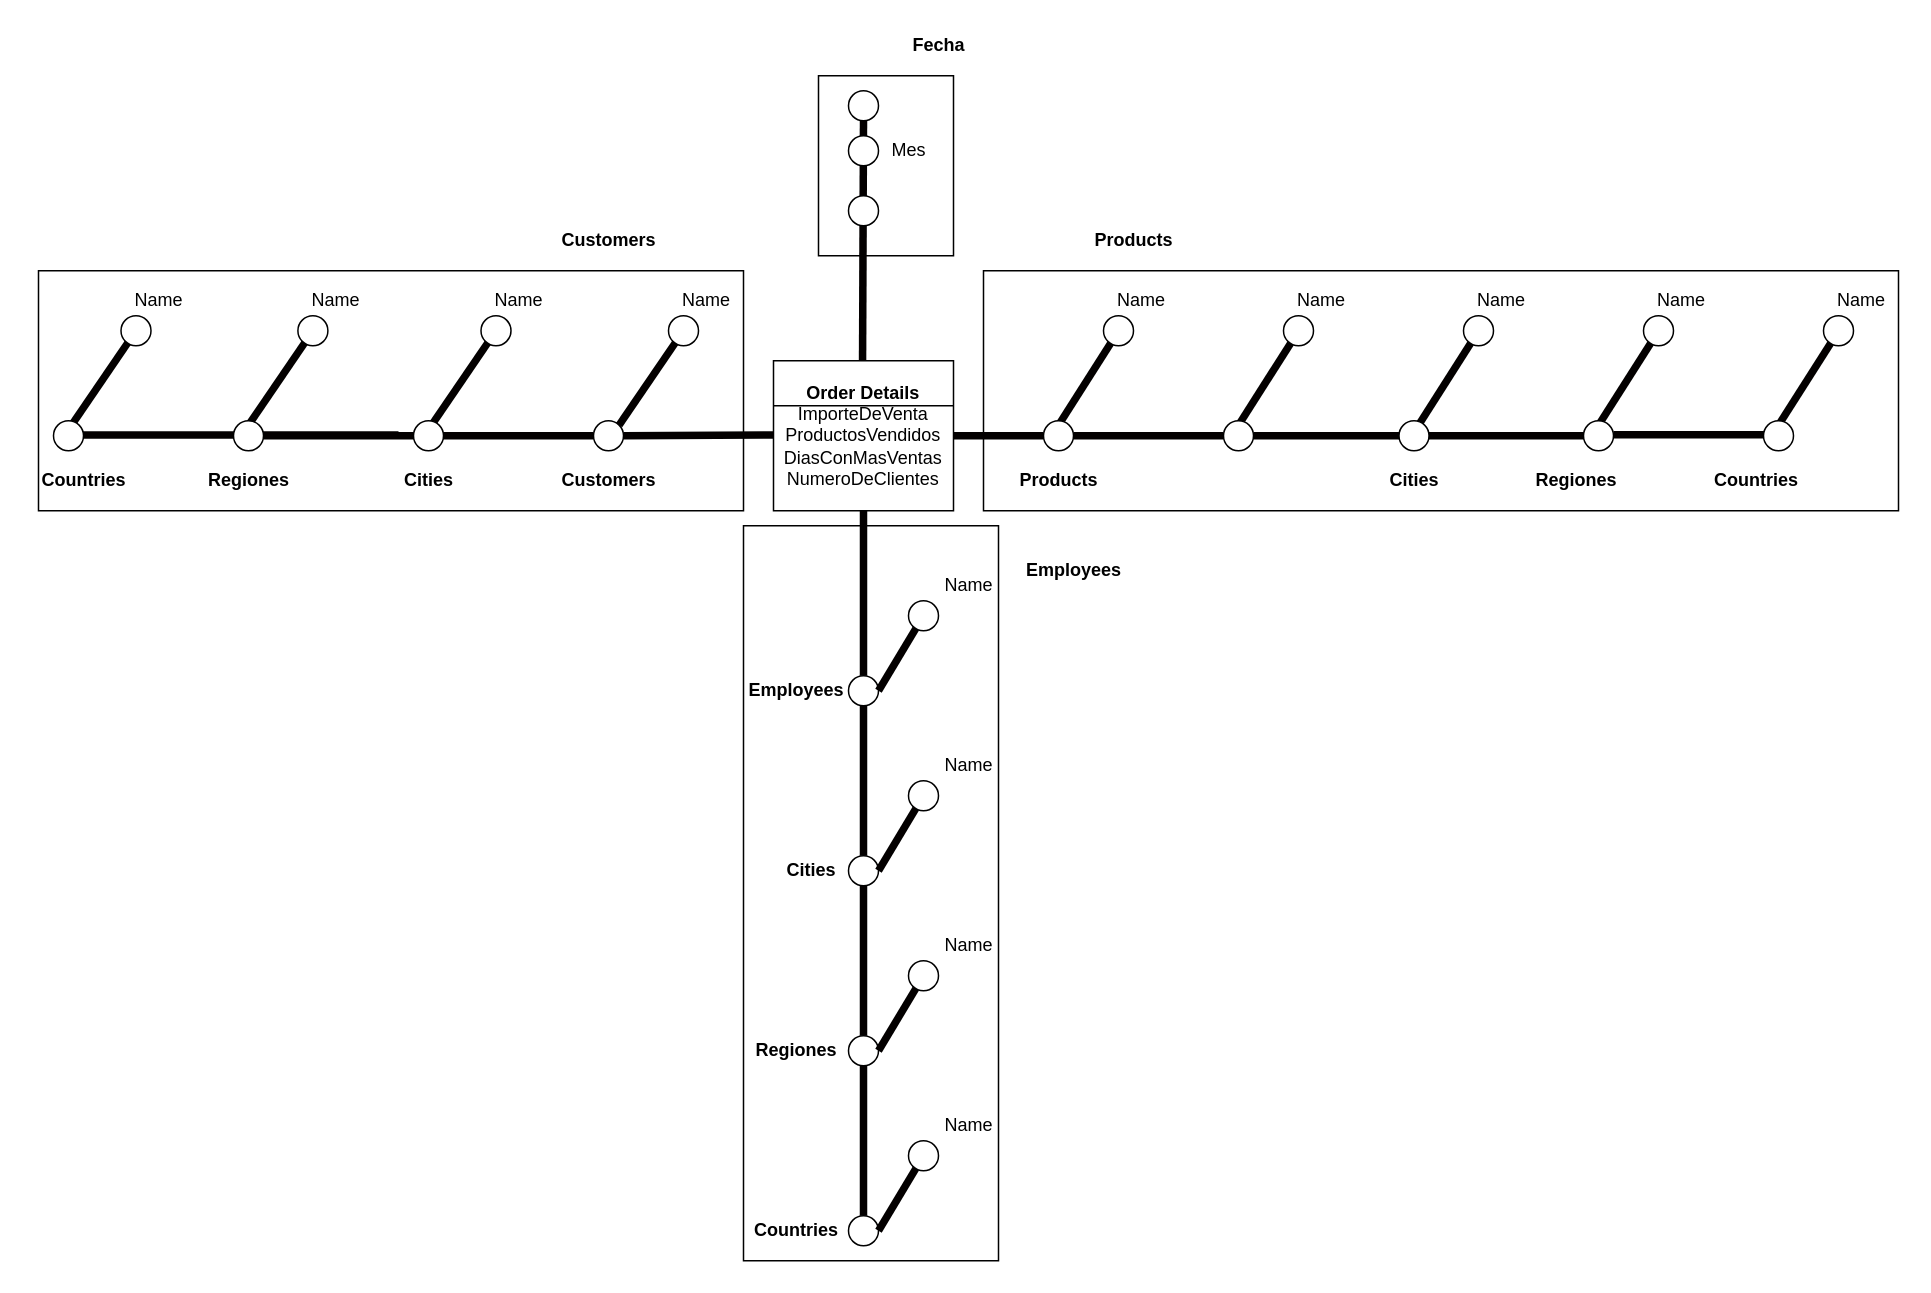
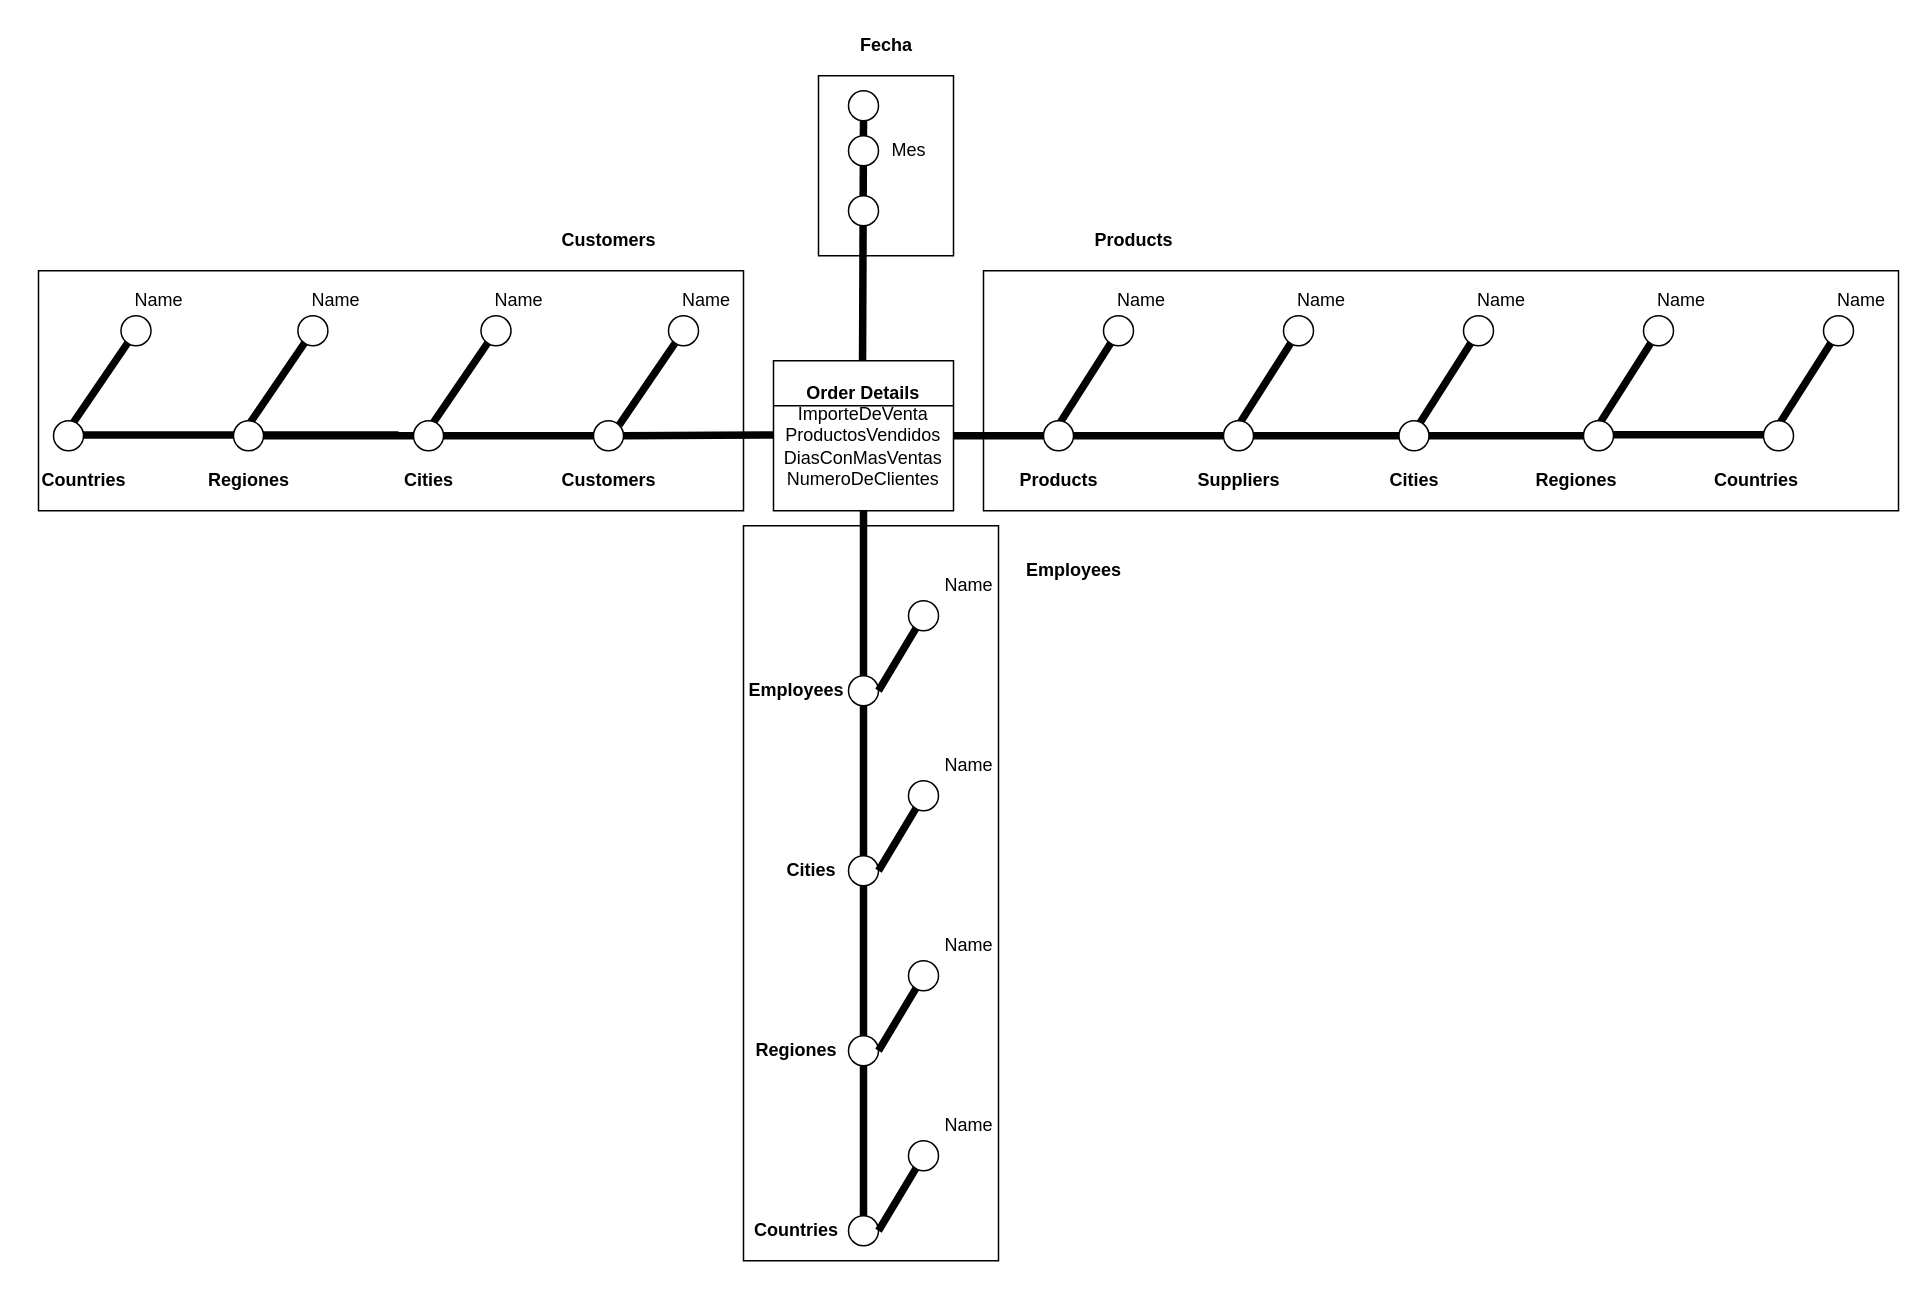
(938, 46) -> (886, 46)
none -> (1238, 481)
